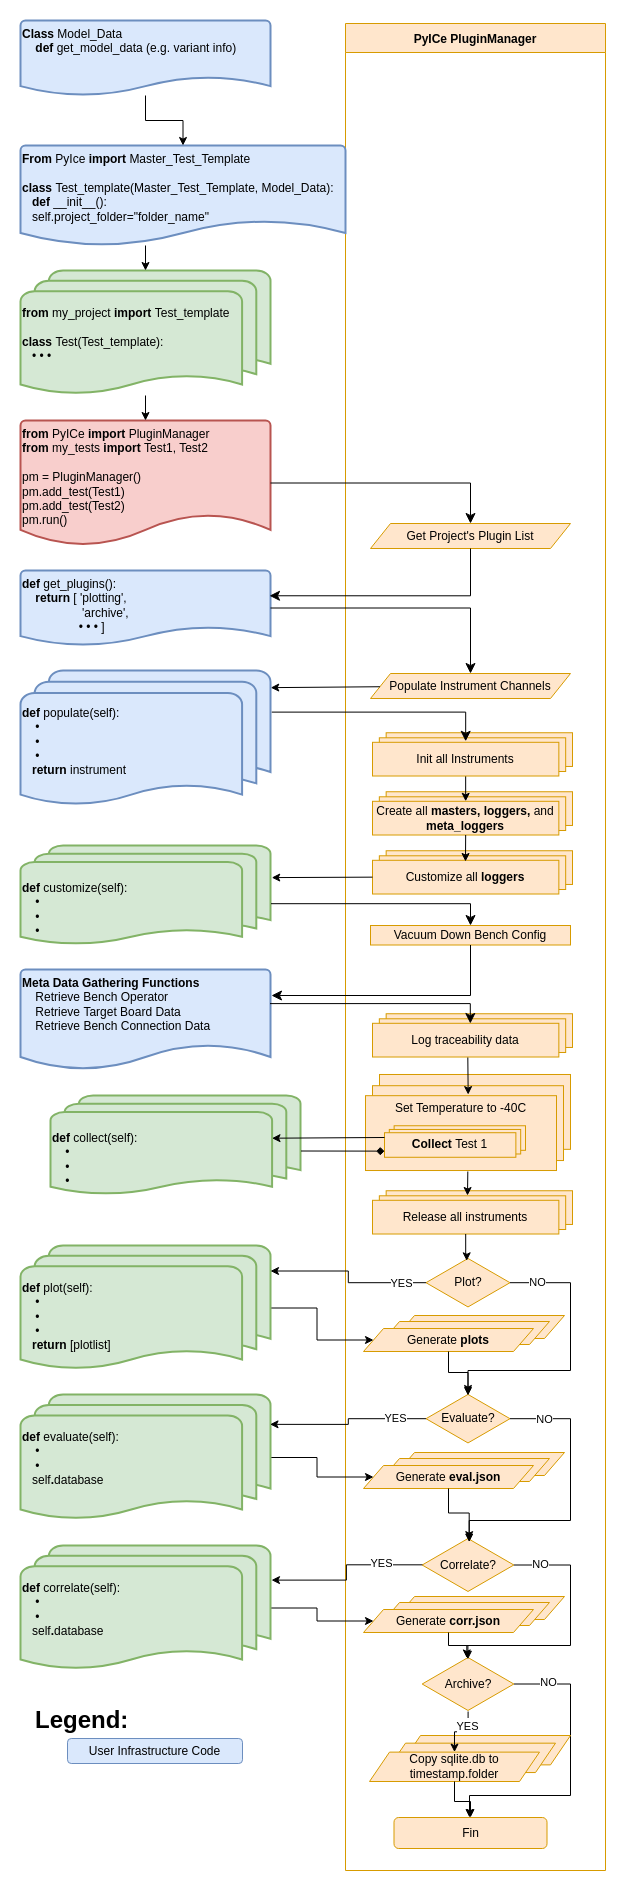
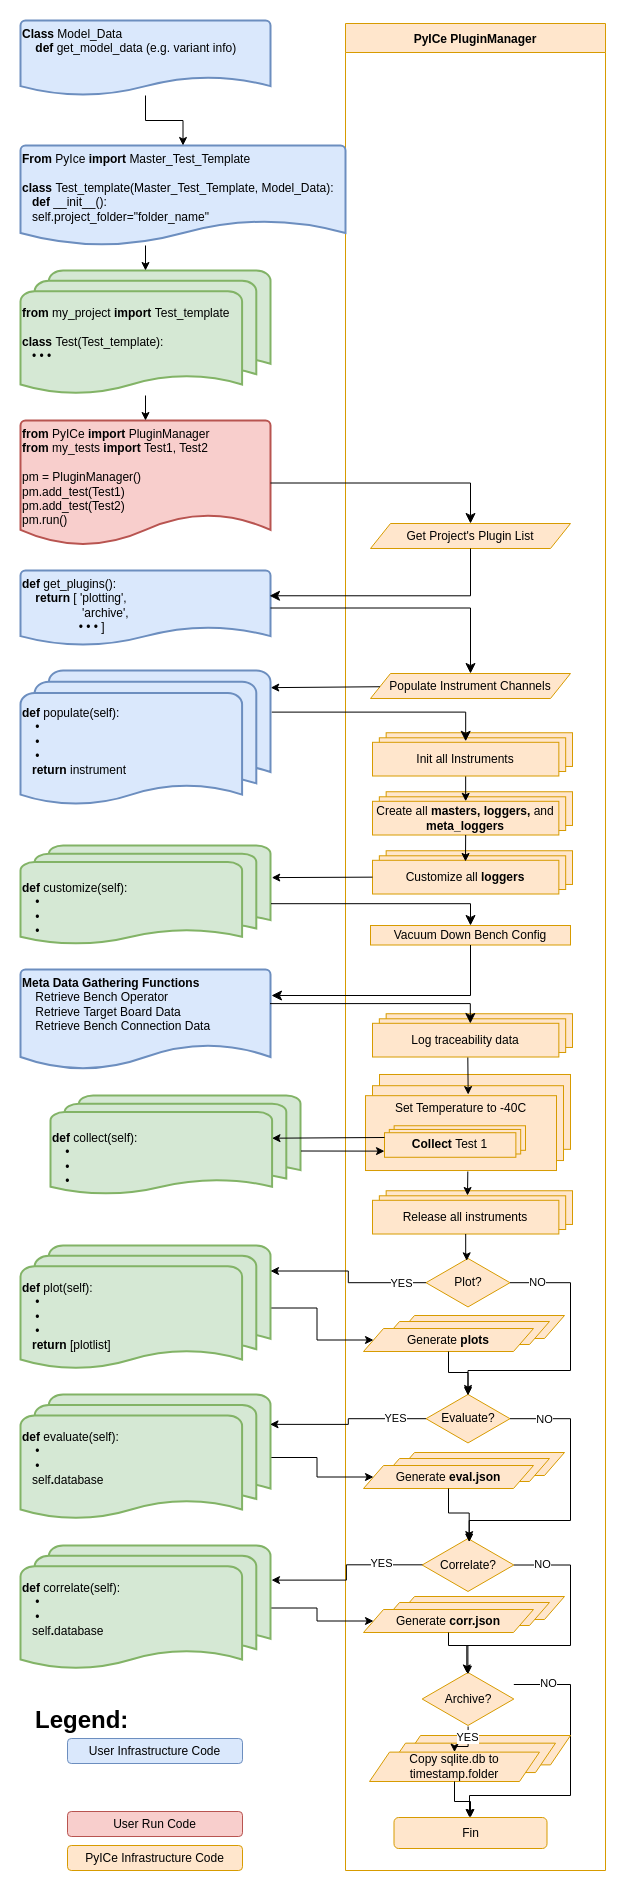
(375, 1151) -> (376, 1151)
(468, 1684) -> (468, 1699)
none -> (155, 1824)
none -> (155, 1858)
